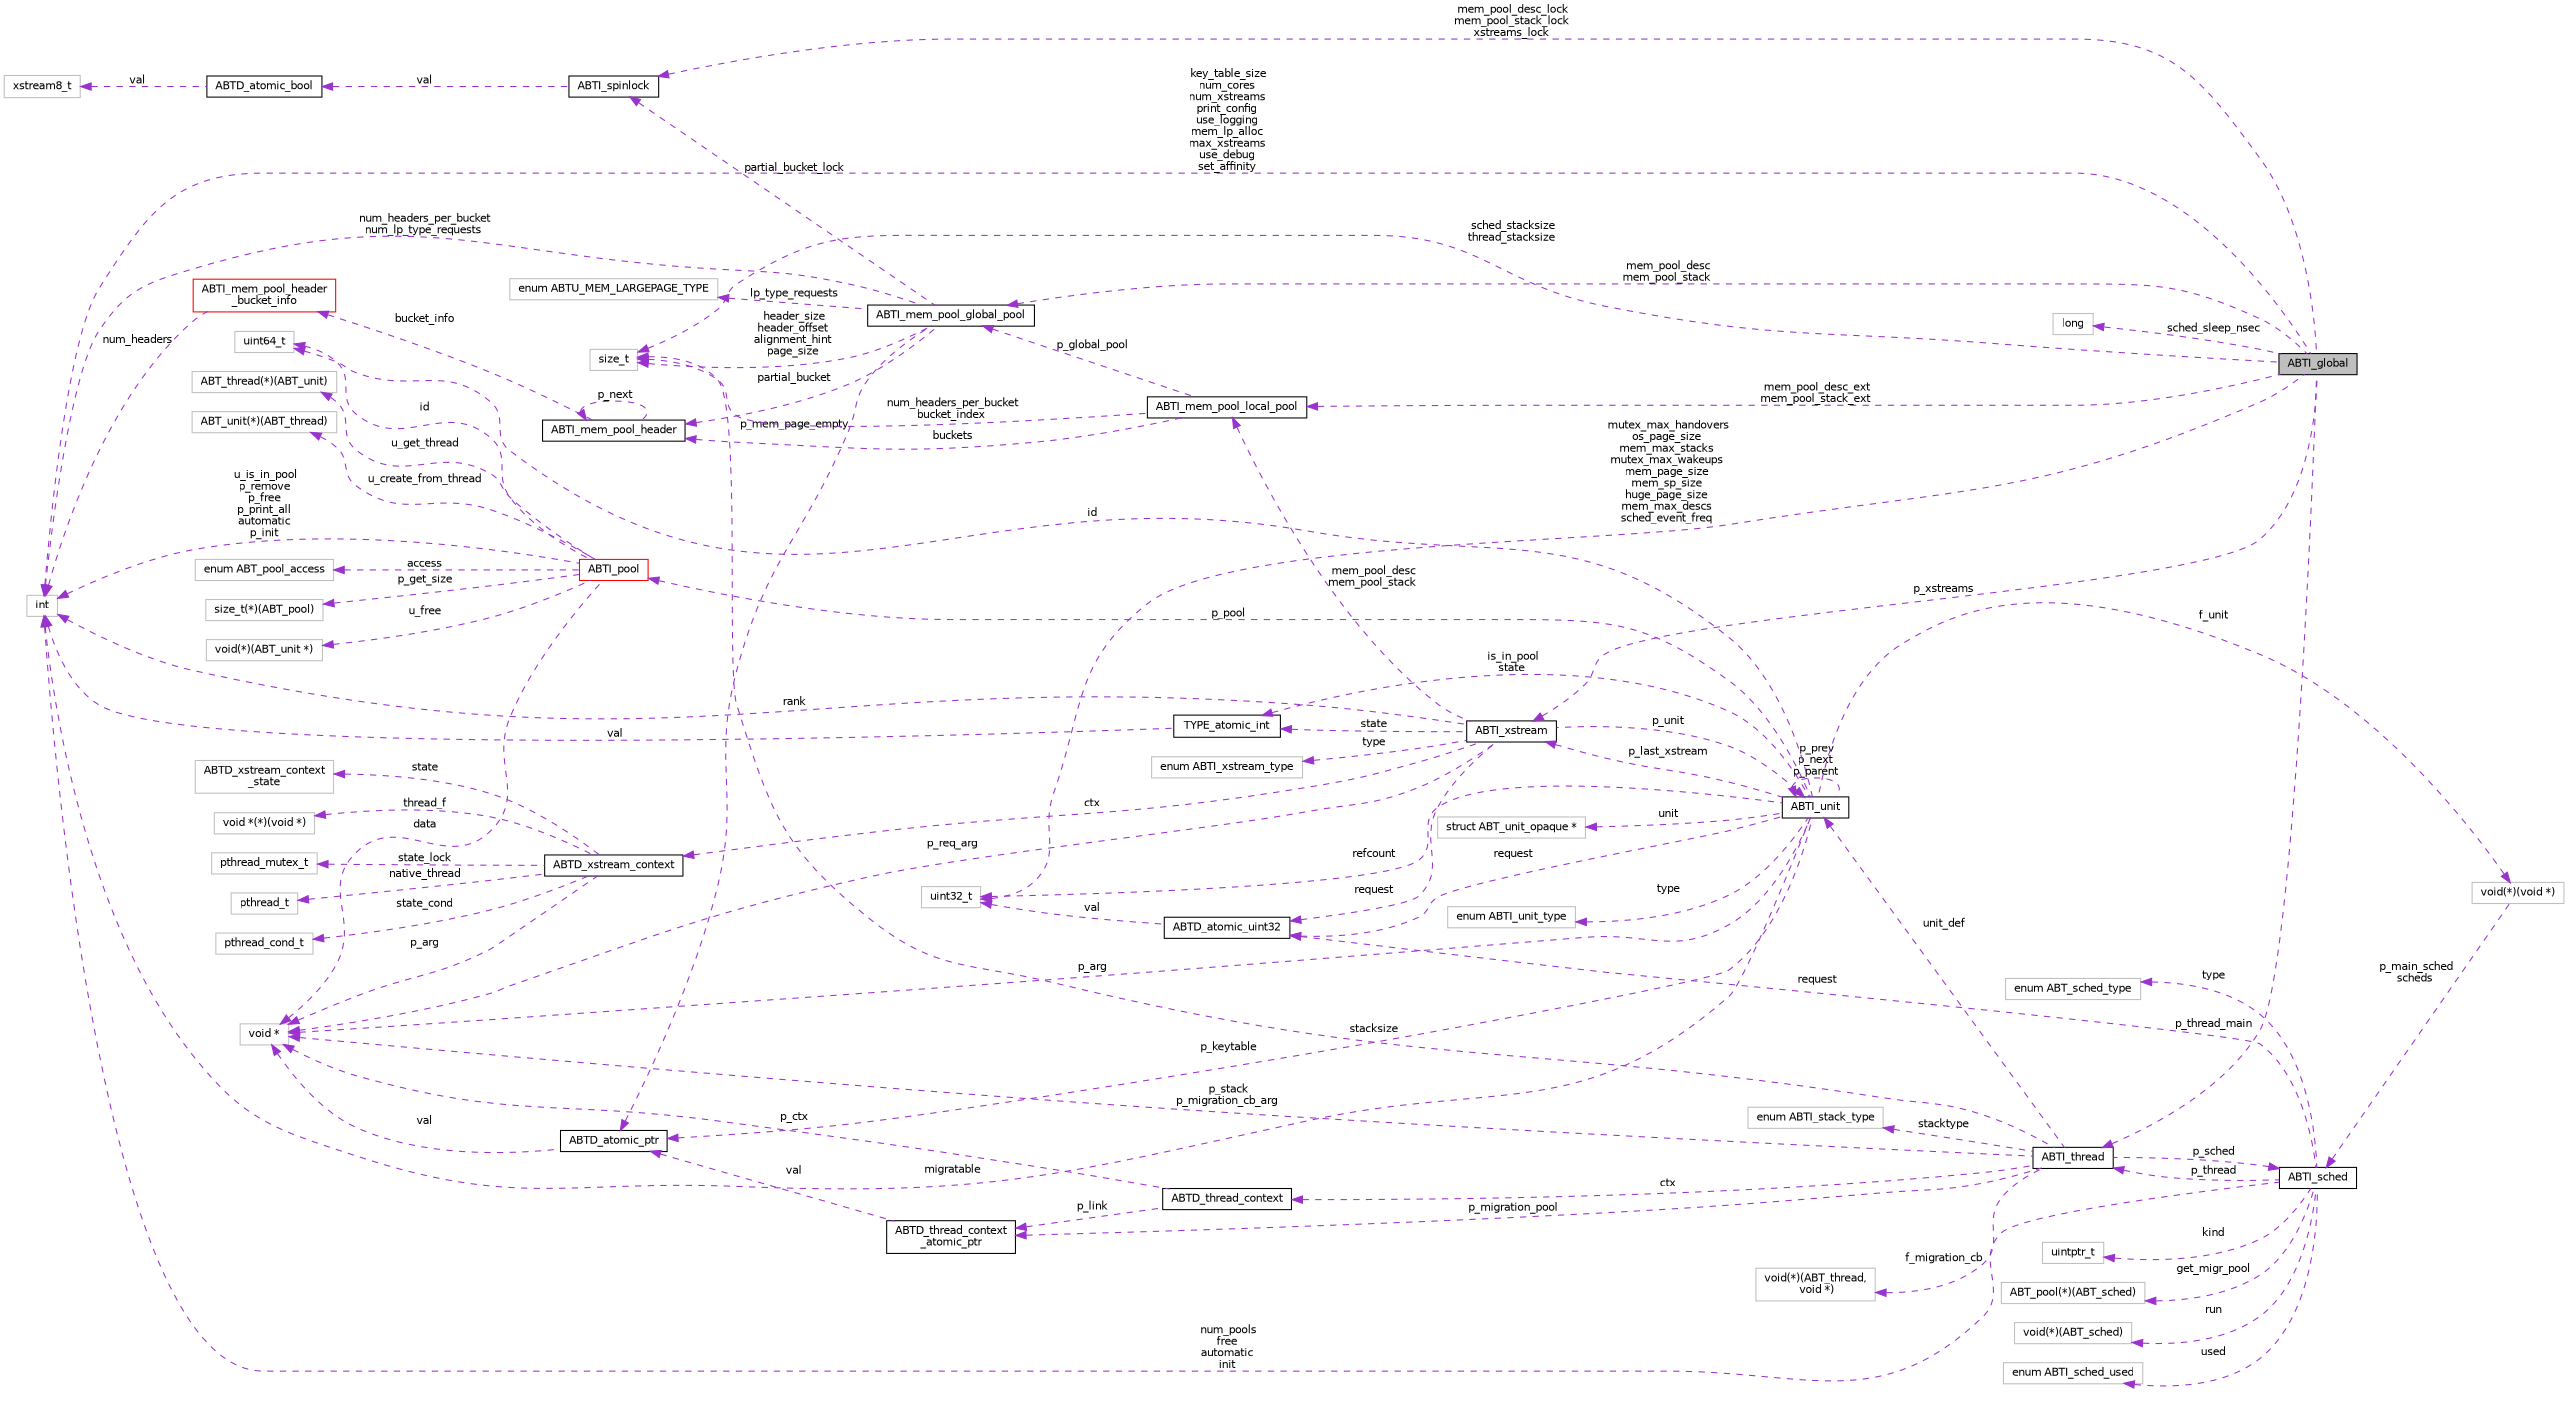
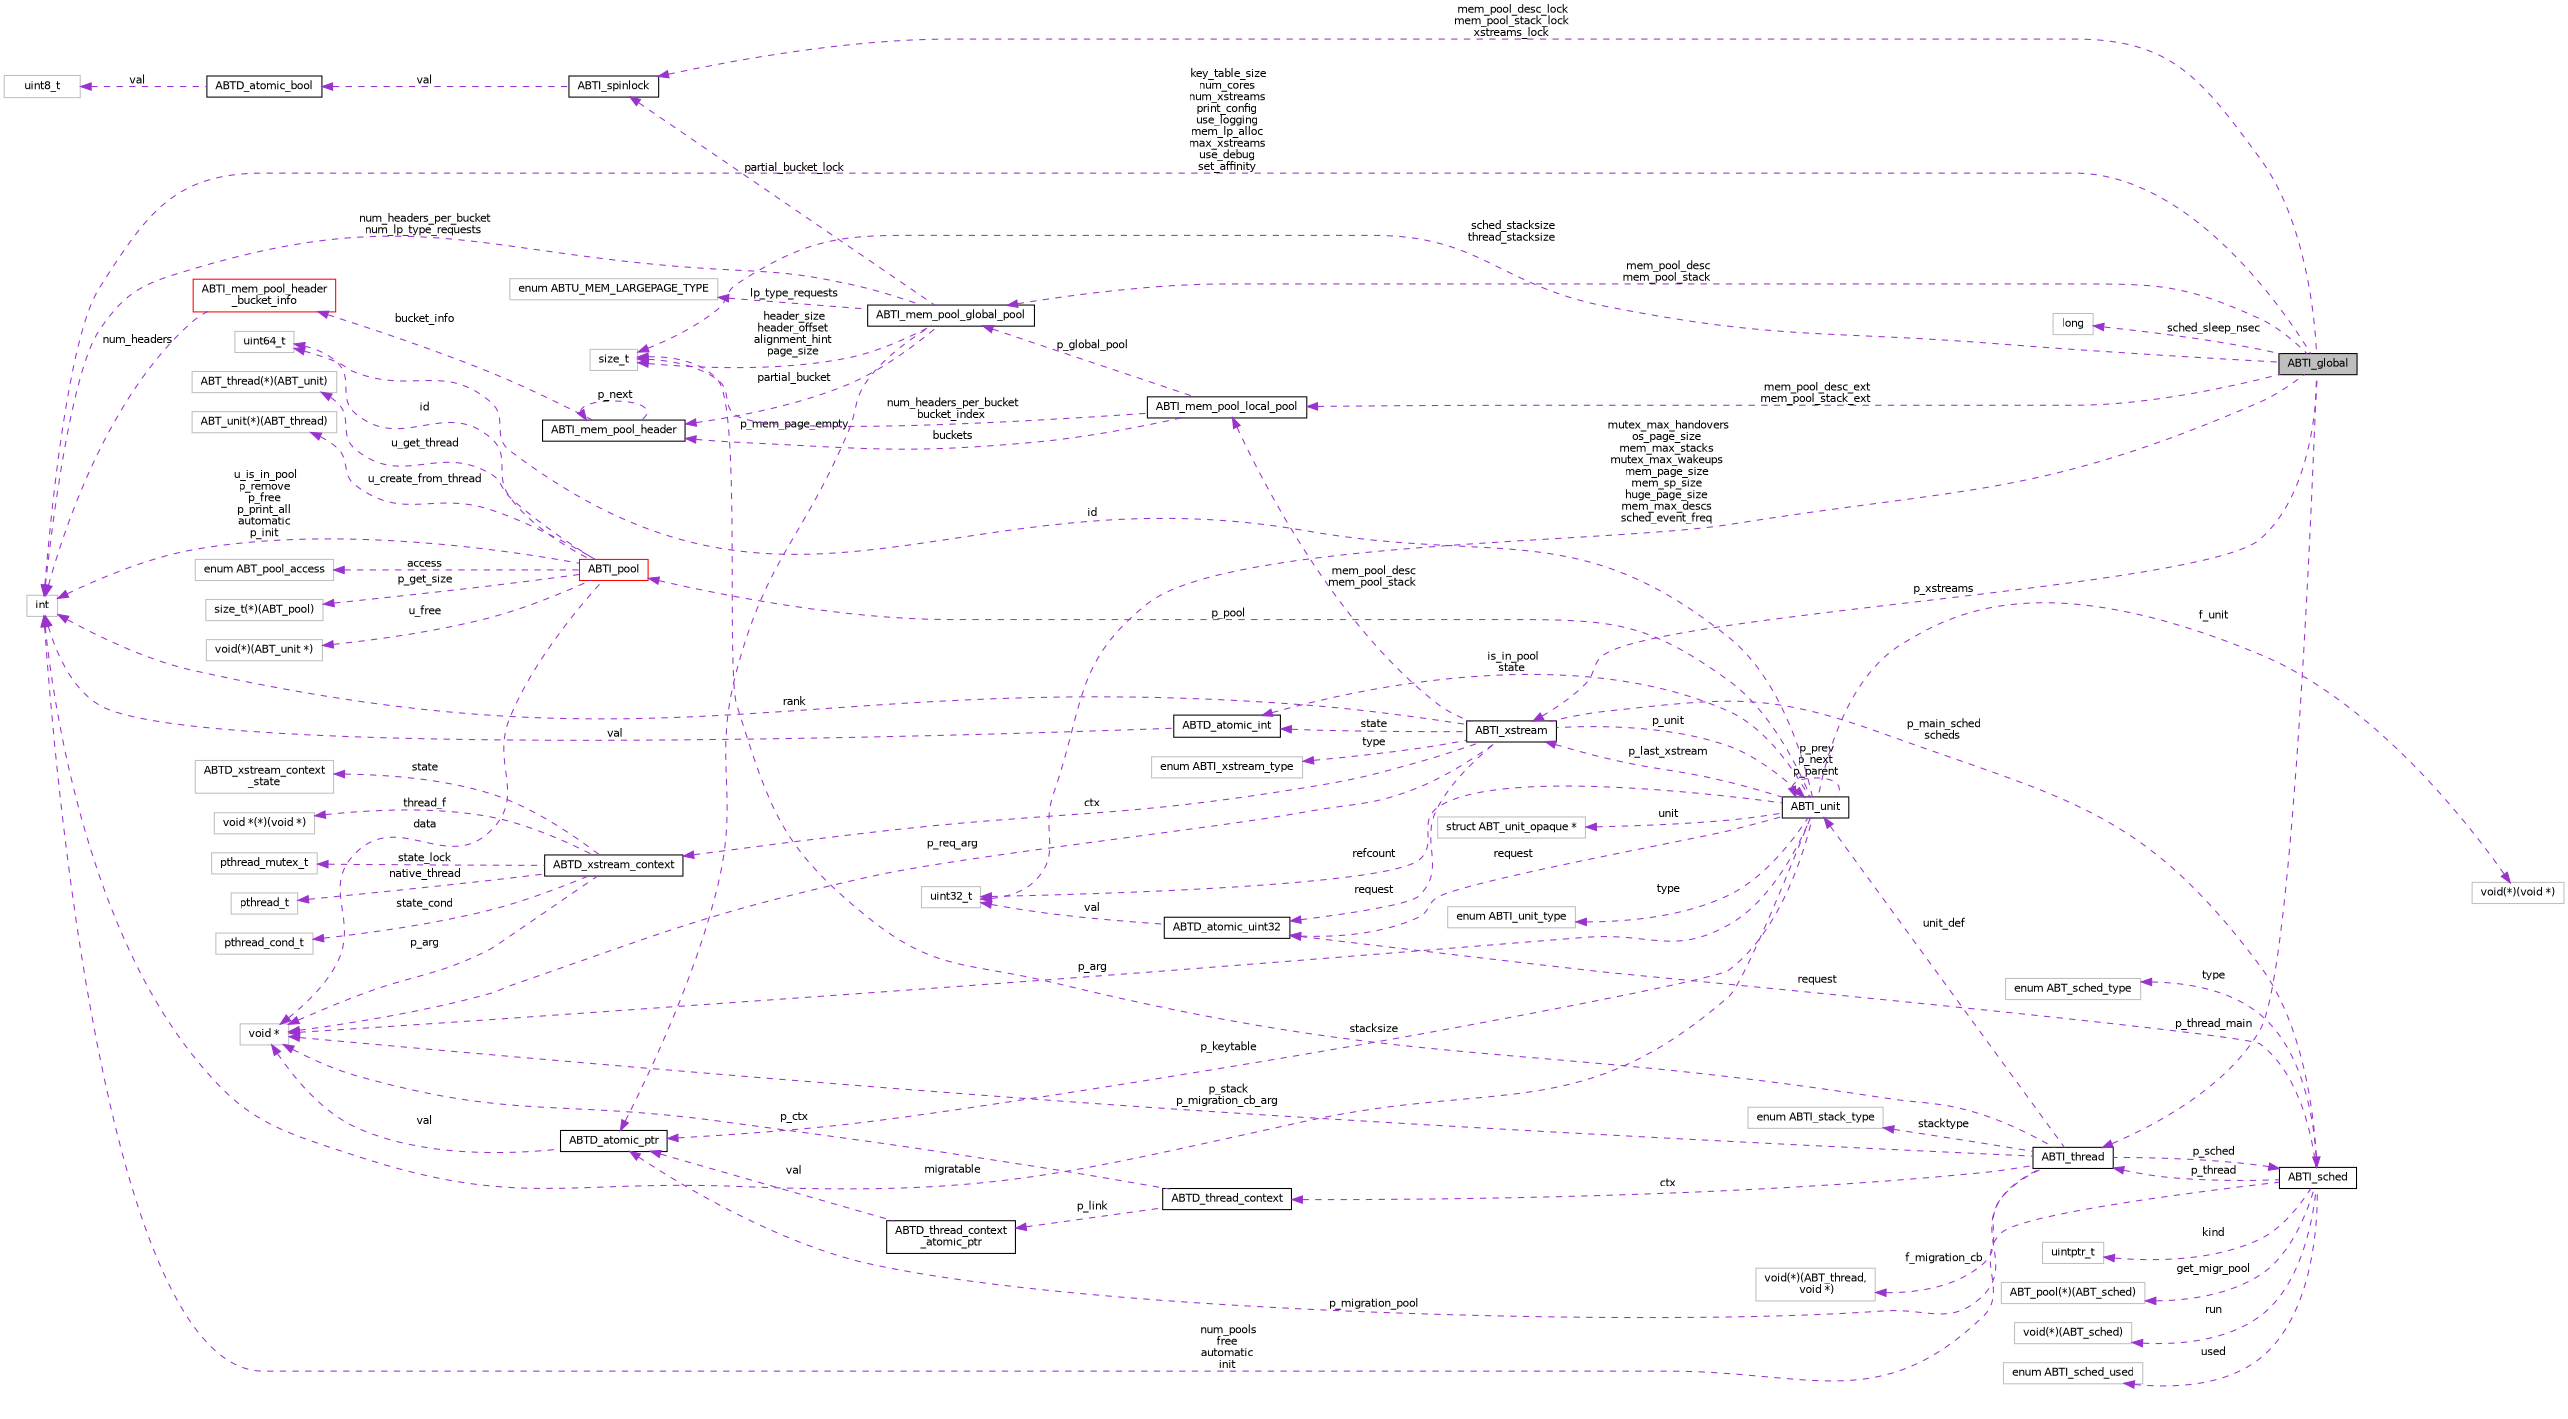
(42, 87) -> (42, 87)
(1227, 726) -> (1227, 726)
(2421, 1031) -> (2031, 787)
(1535, 1216) -> (1377, 1312)
